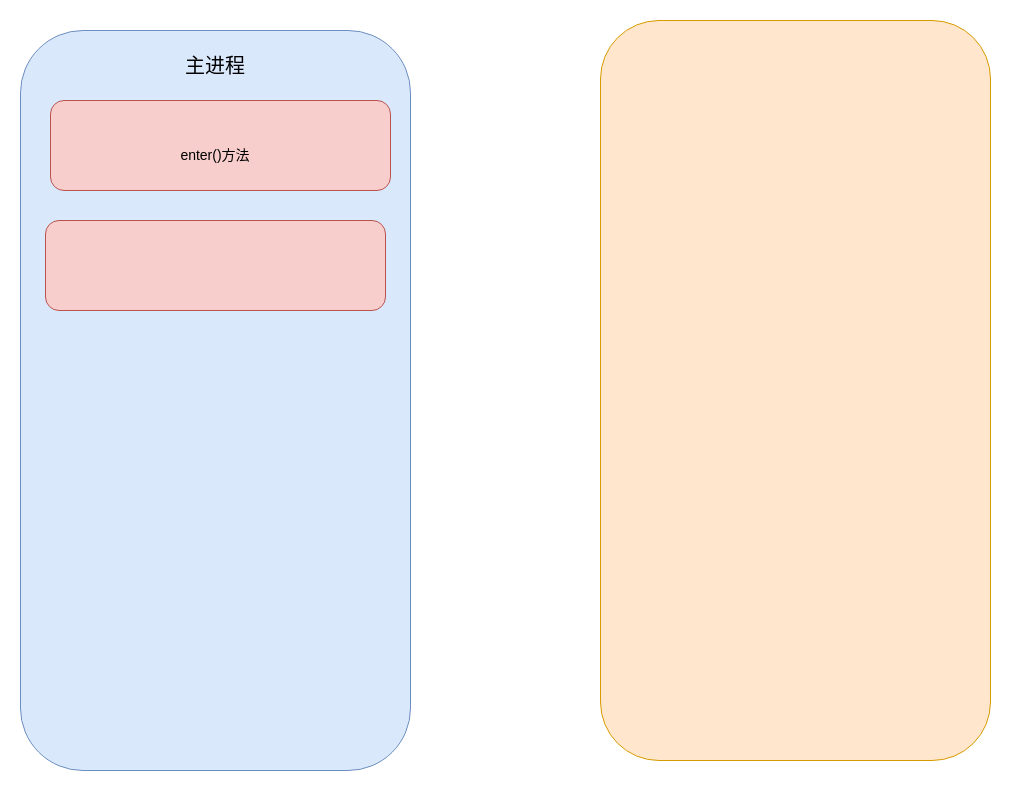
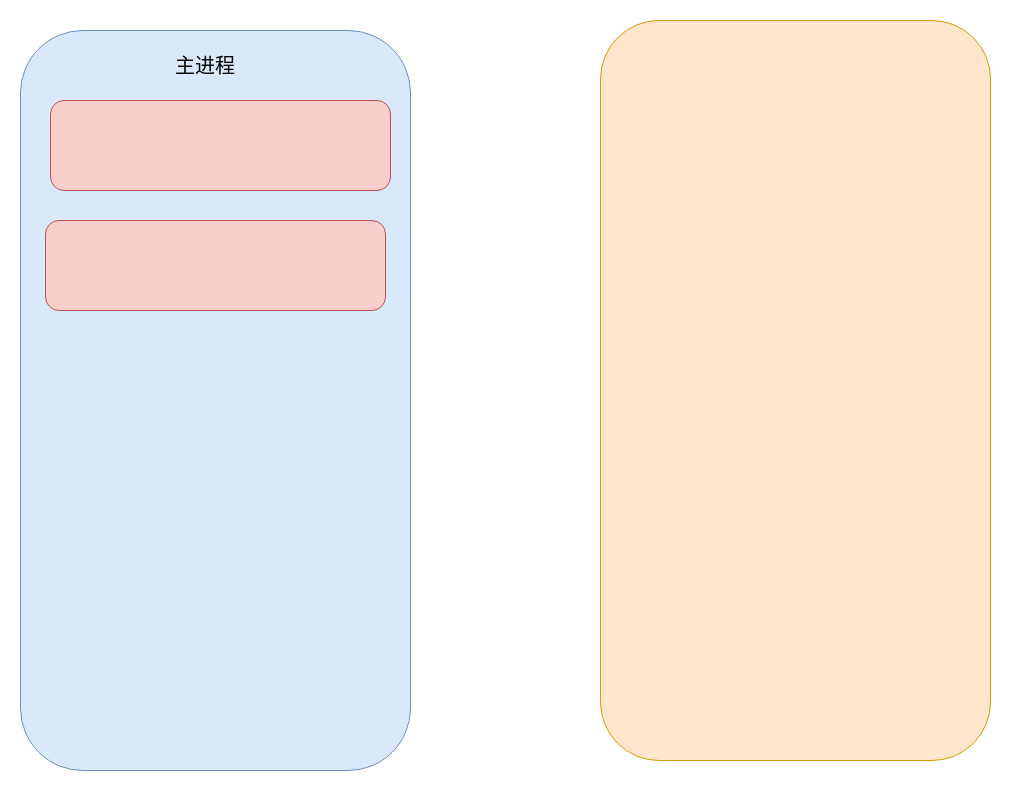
(216, 66) -> (206, 66)
(216, 156) -> none
